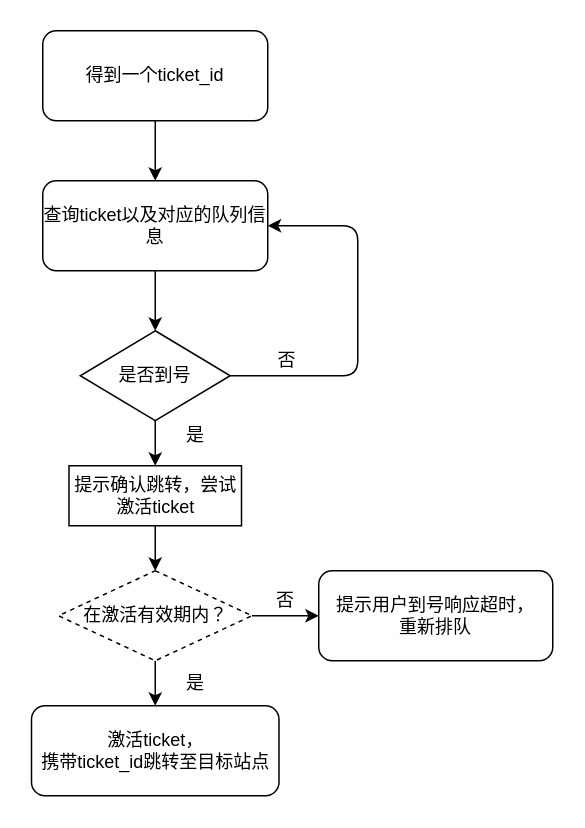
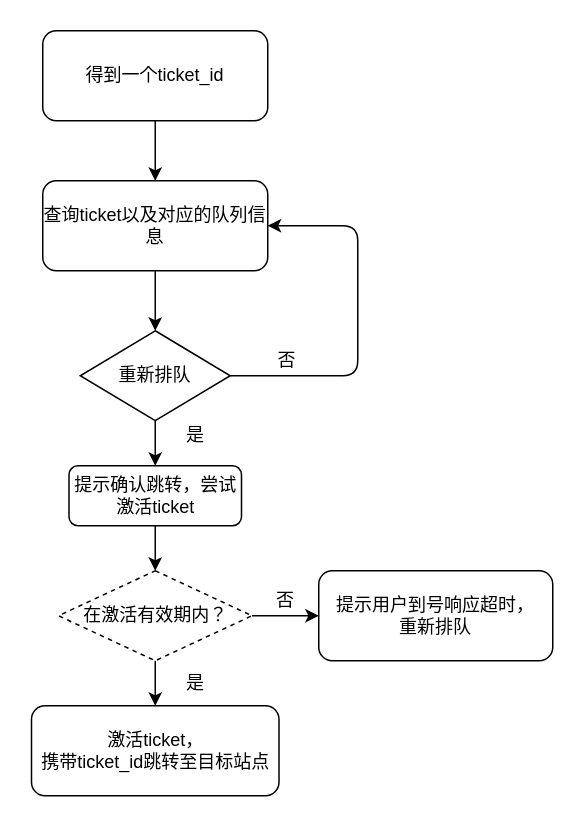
(155, 376) -> (155, 376)
(155, 496) -> (155, 496)
